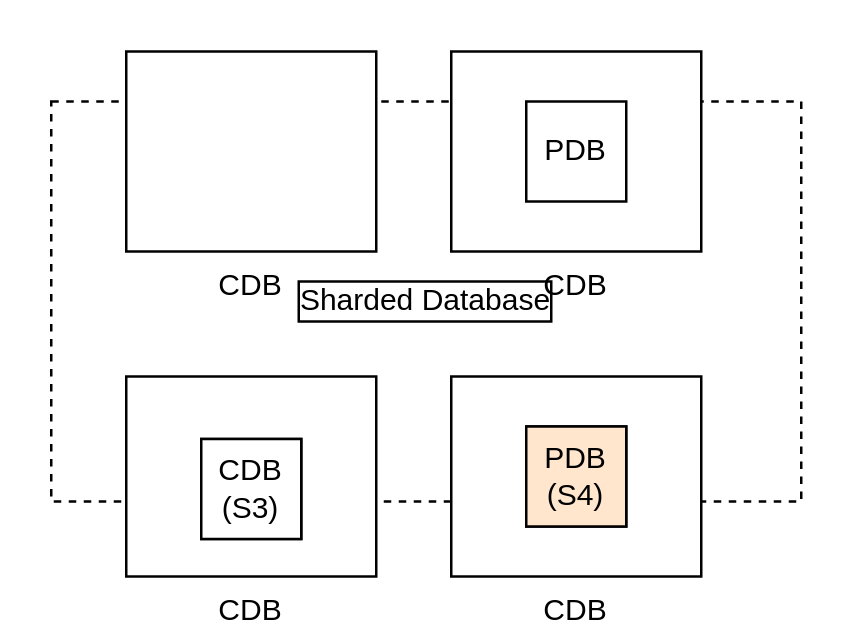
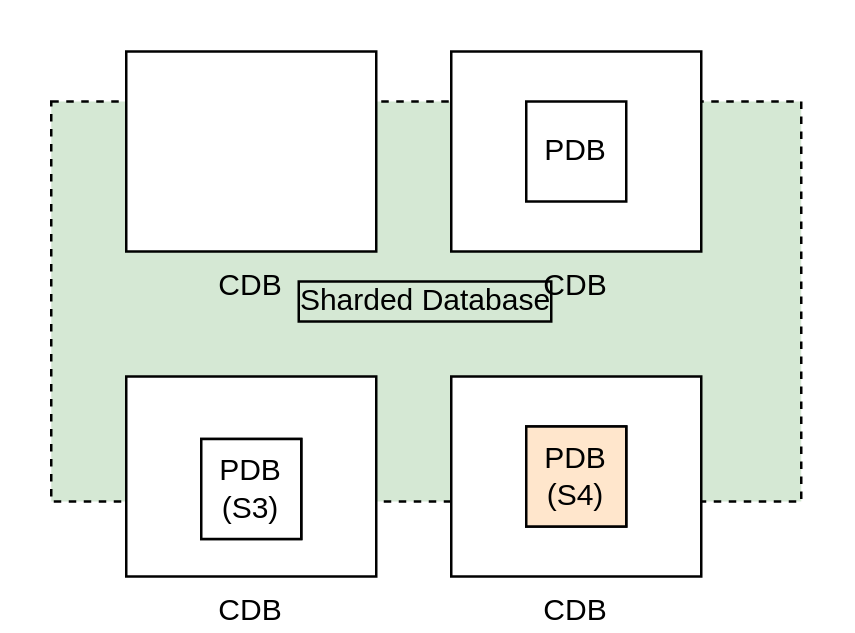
(426, 301) -> (426, 301)
(251, 489) -> (251, 489)
